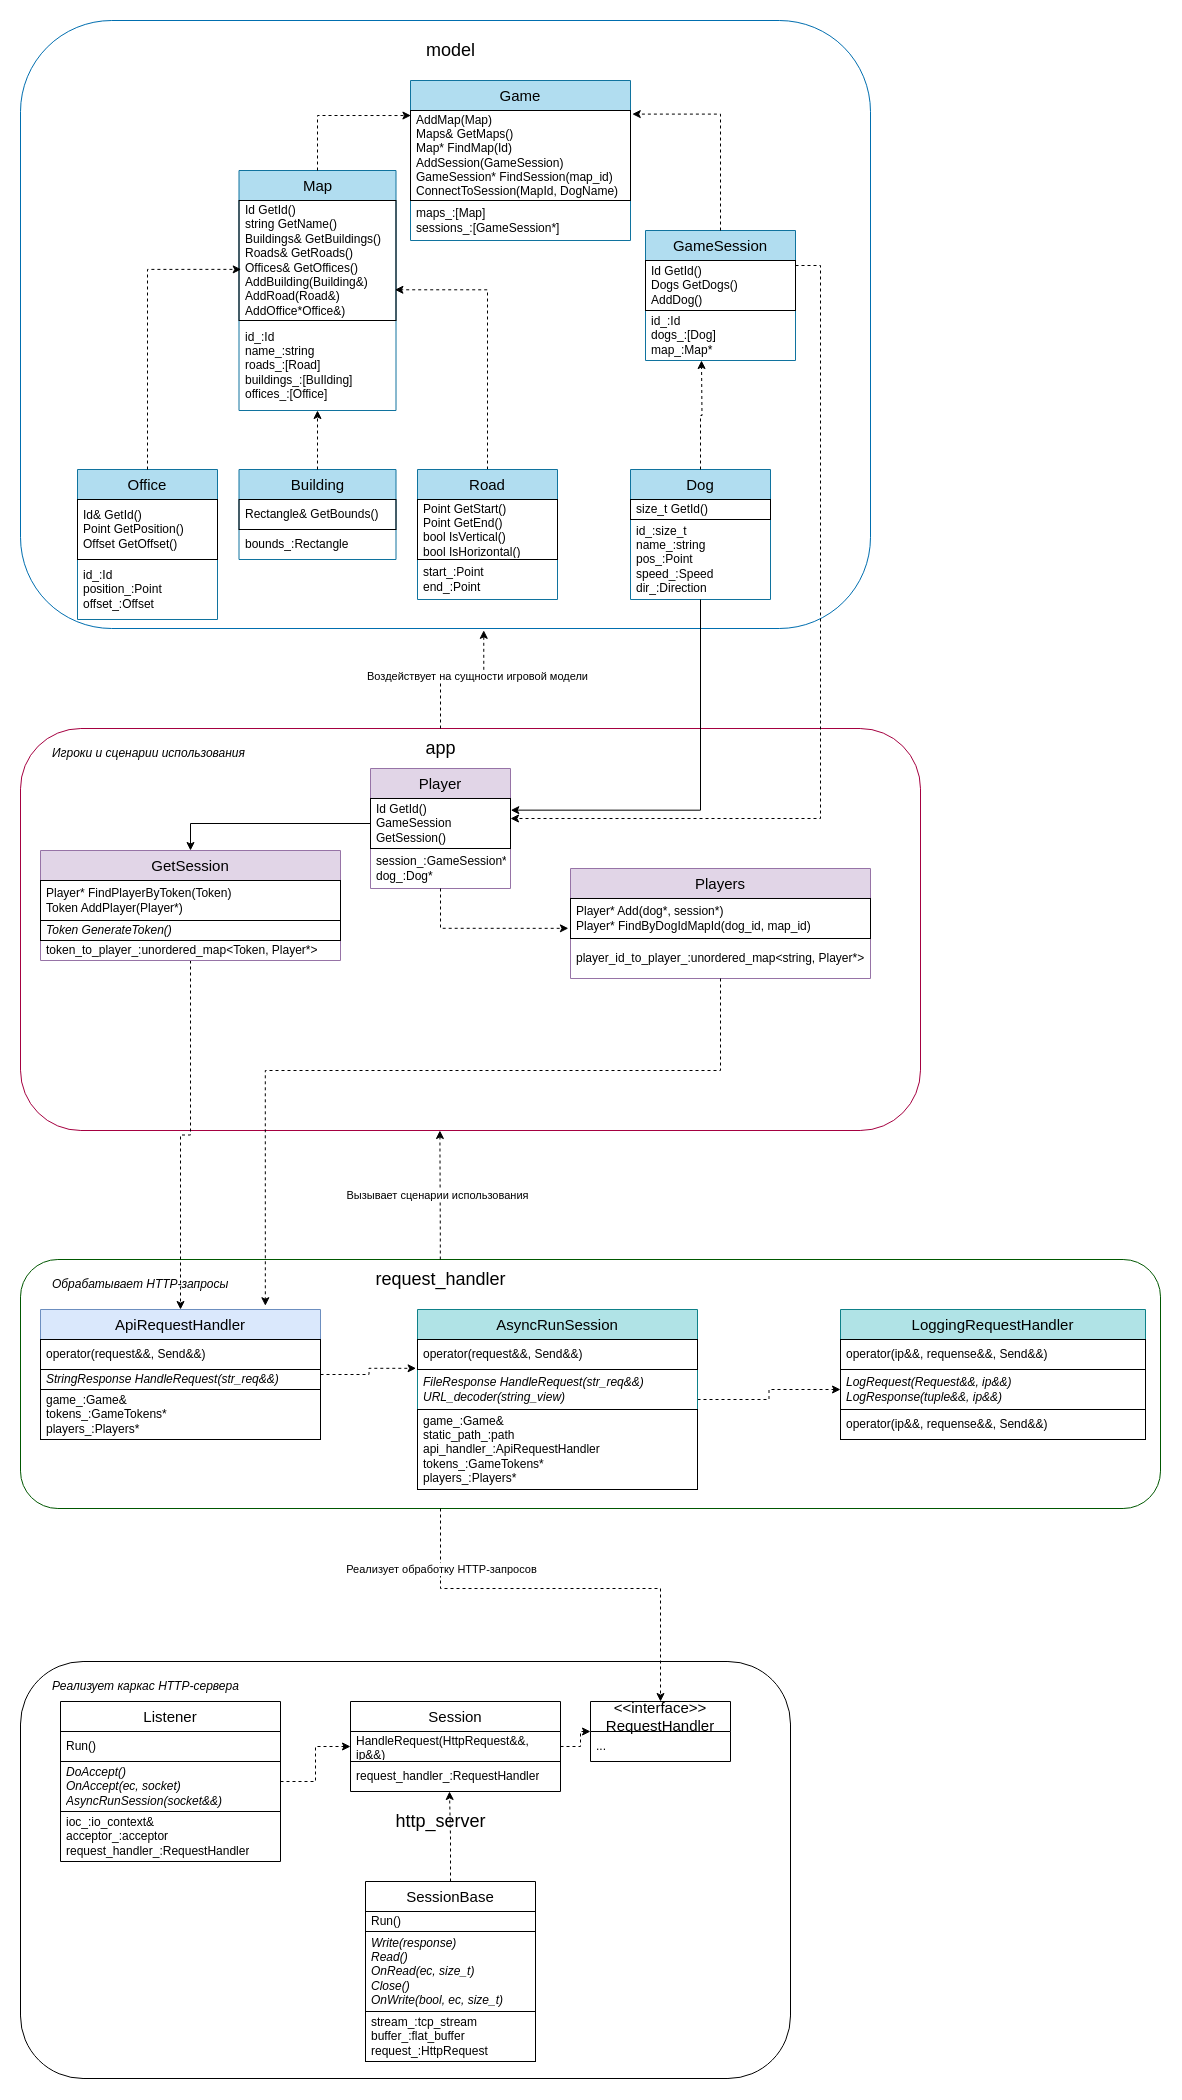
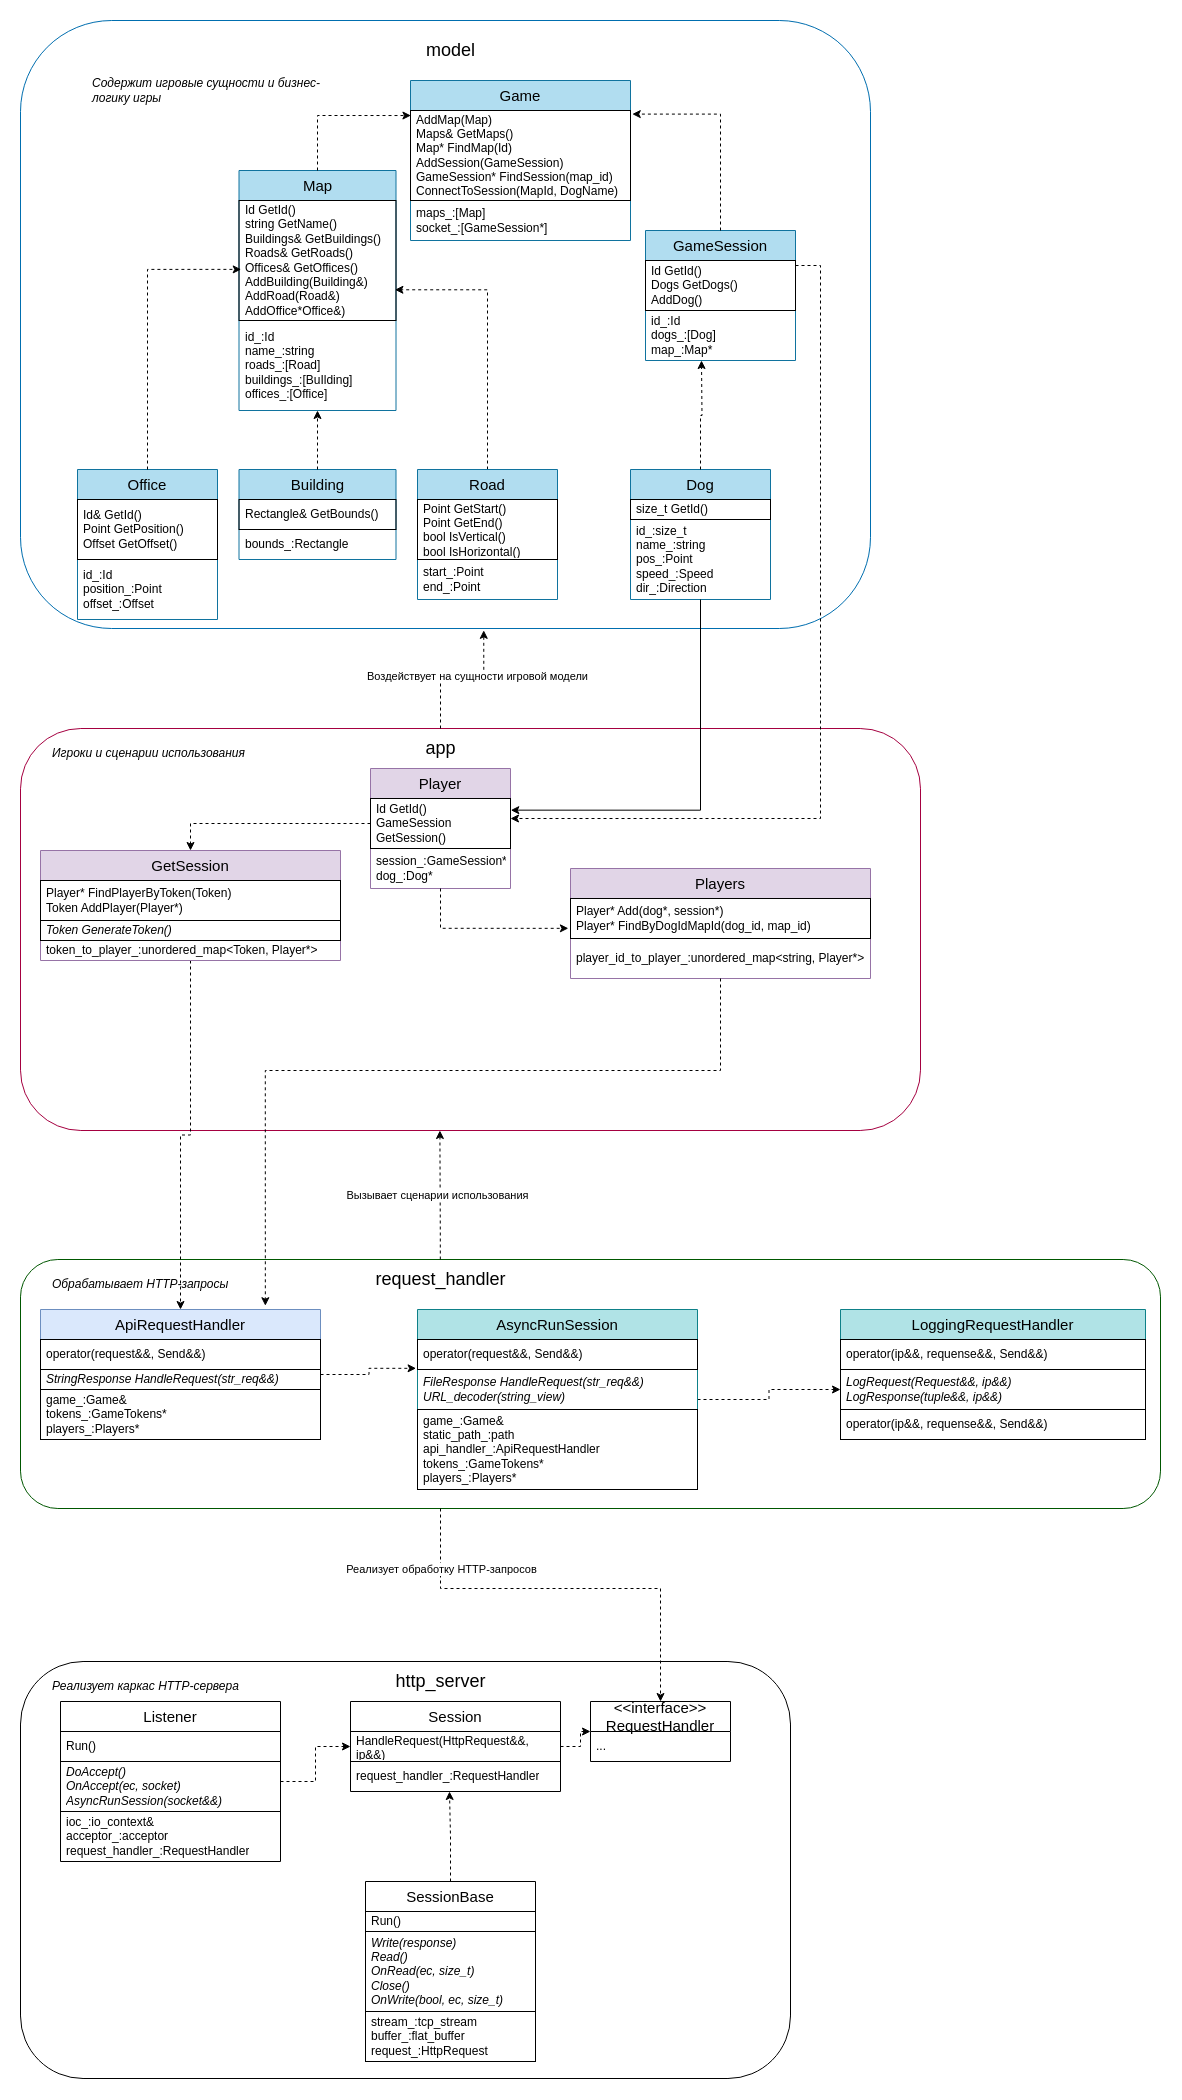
none -> (216, 91)
(492, 221) -> (487, 221)
(271, 824) -> (271, 824)
(441, 1822) -> (441, 1682)
